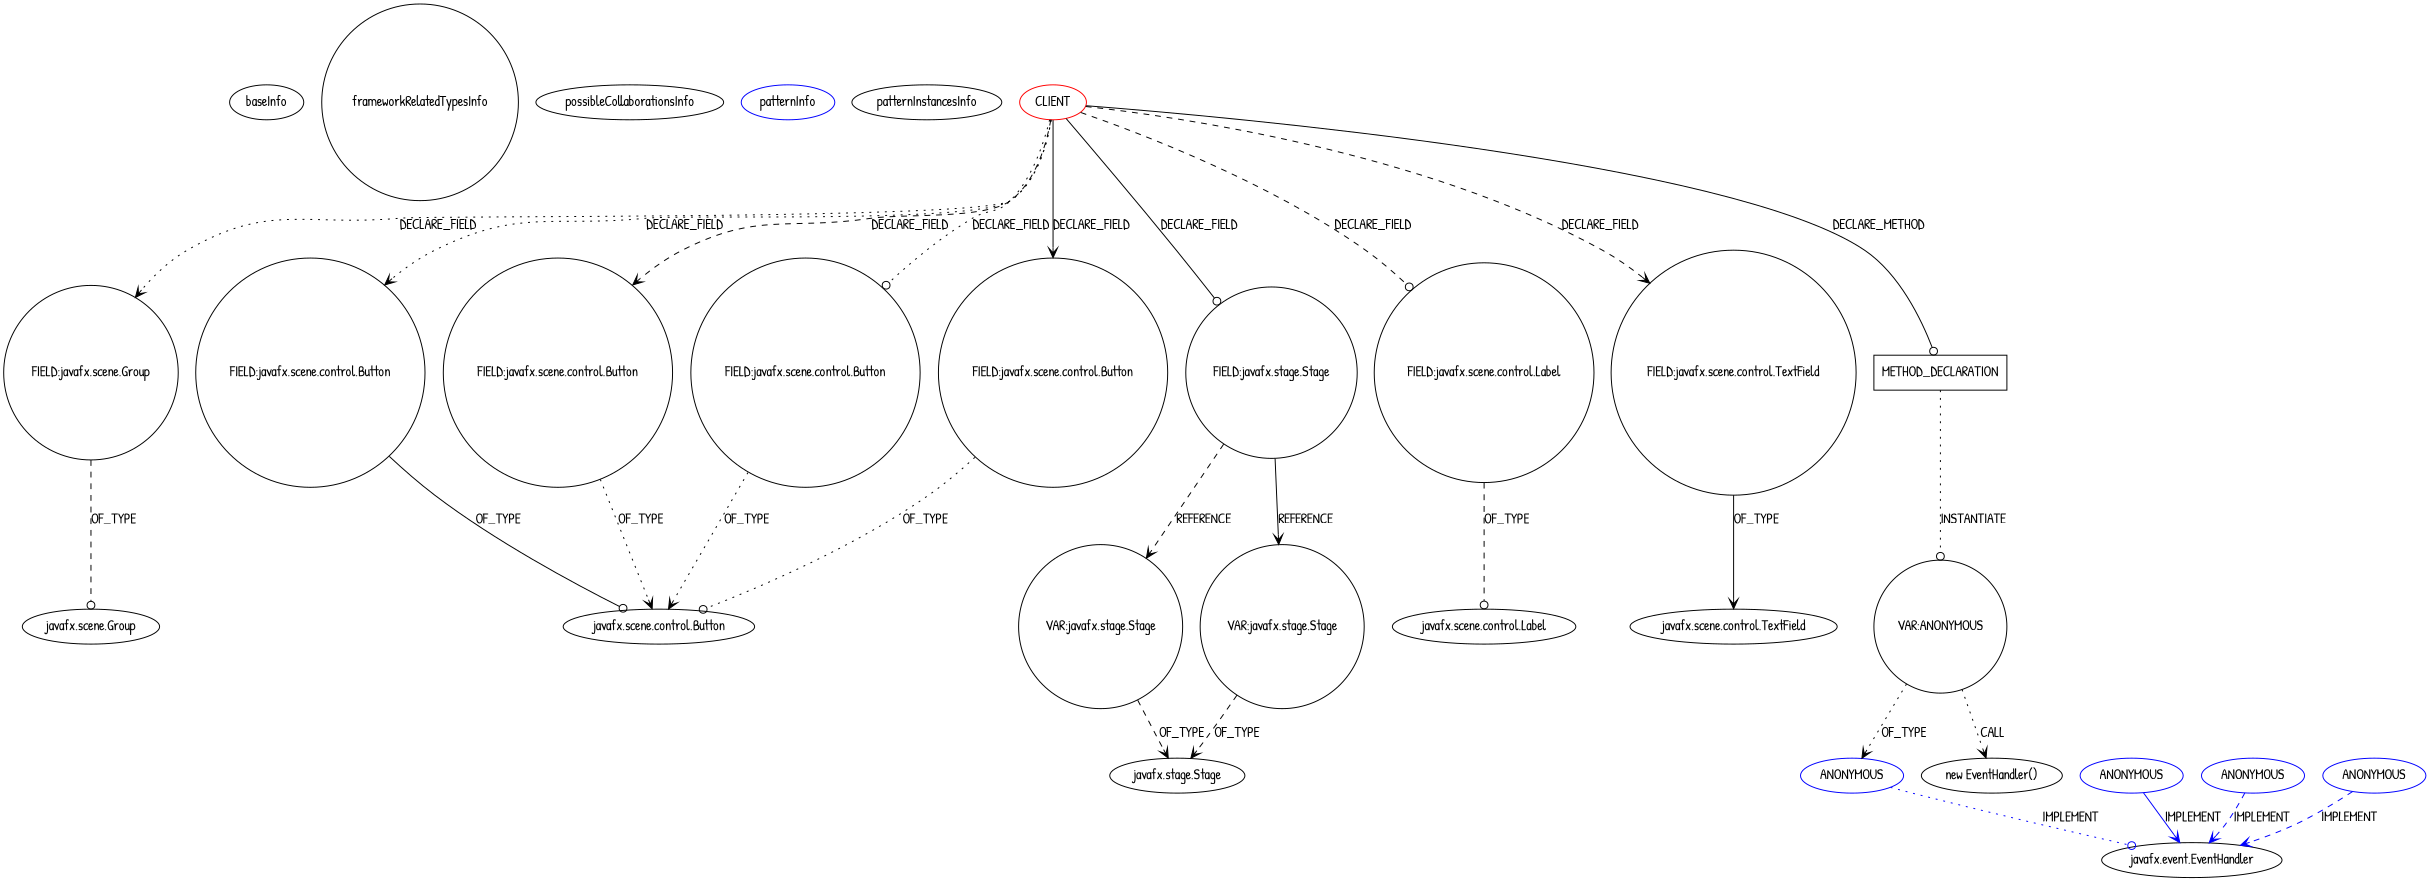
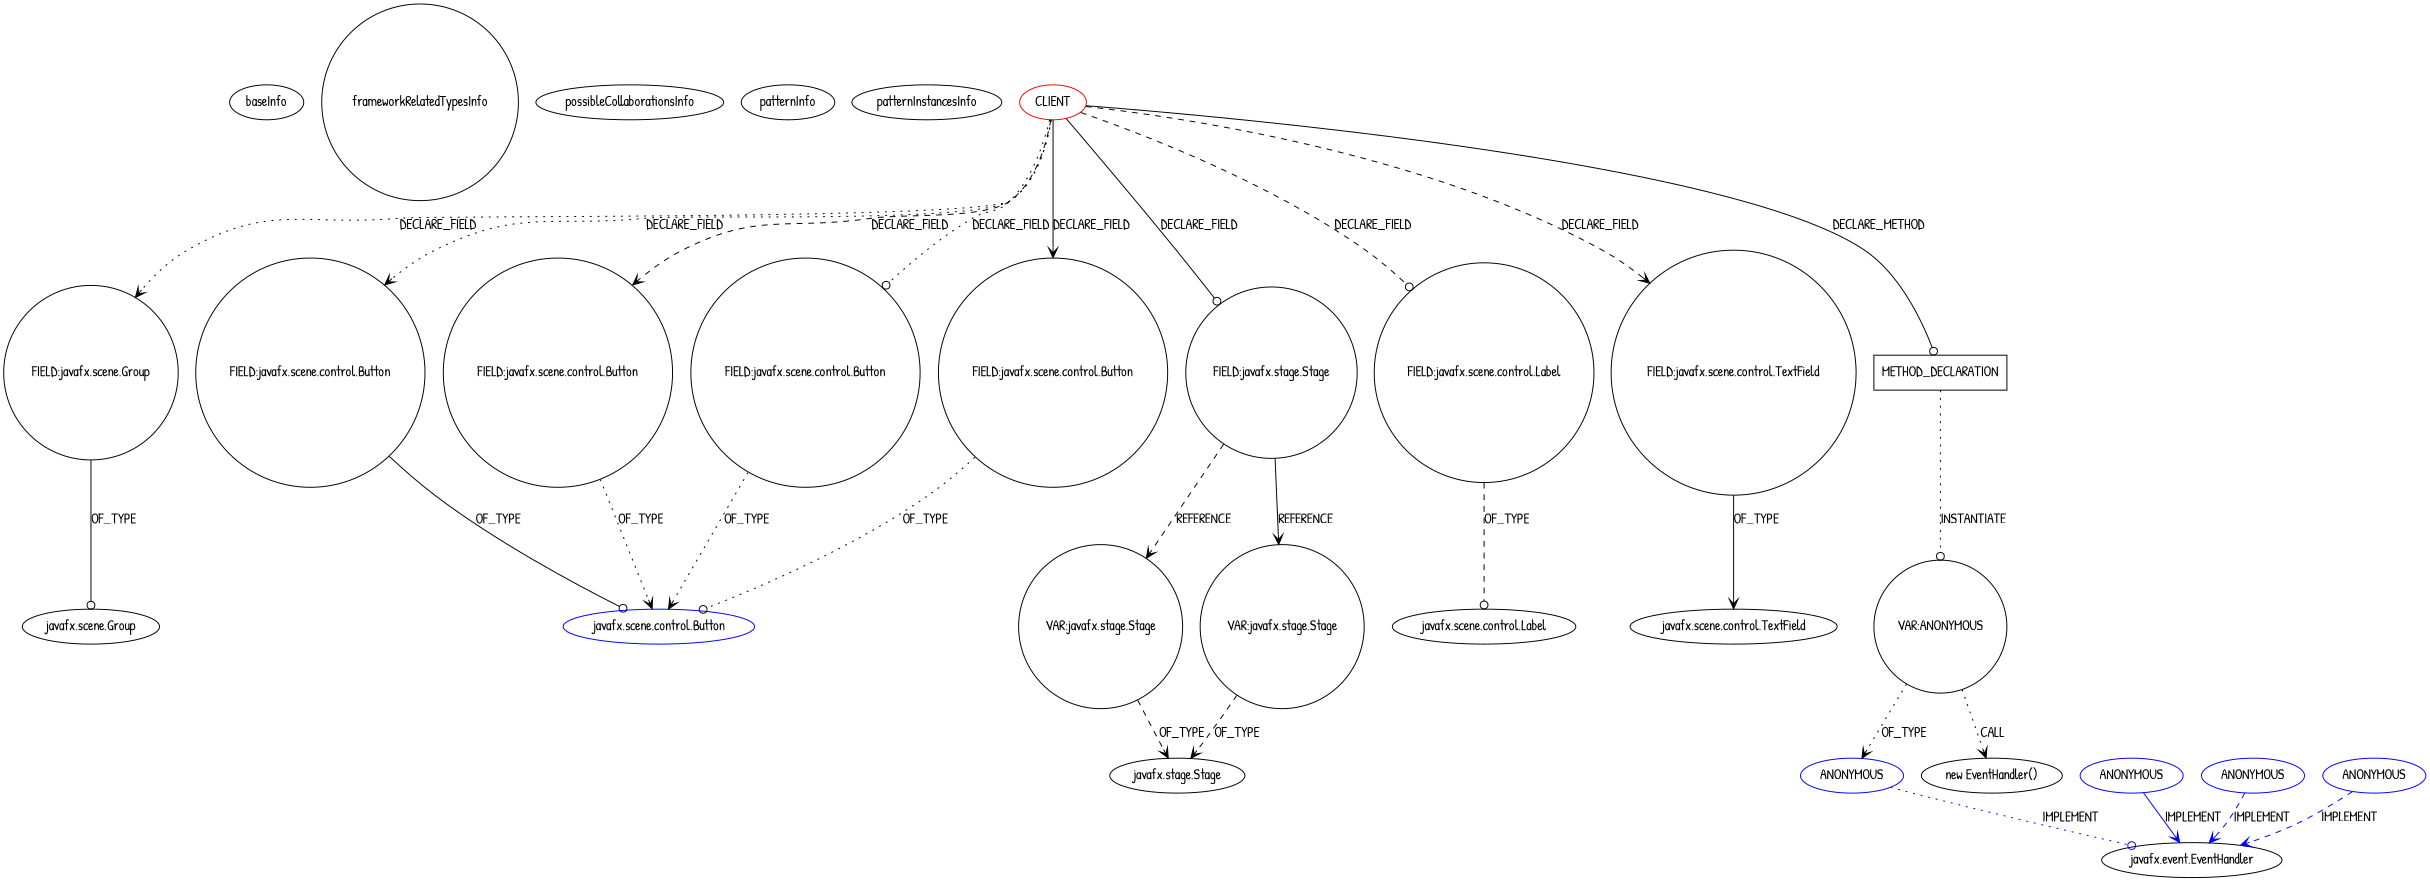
(788, 102) -> (788, 102)
(91, 531) -> (91, 531)
(659, 627) -> (659, 627)
